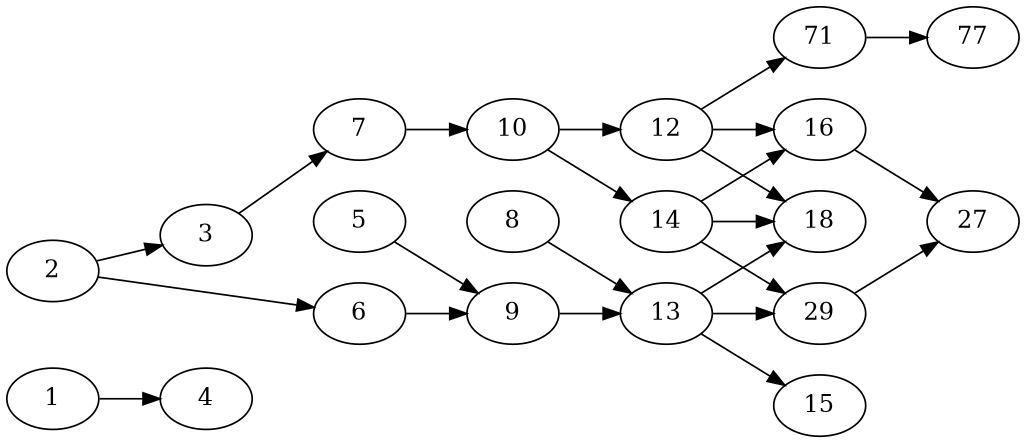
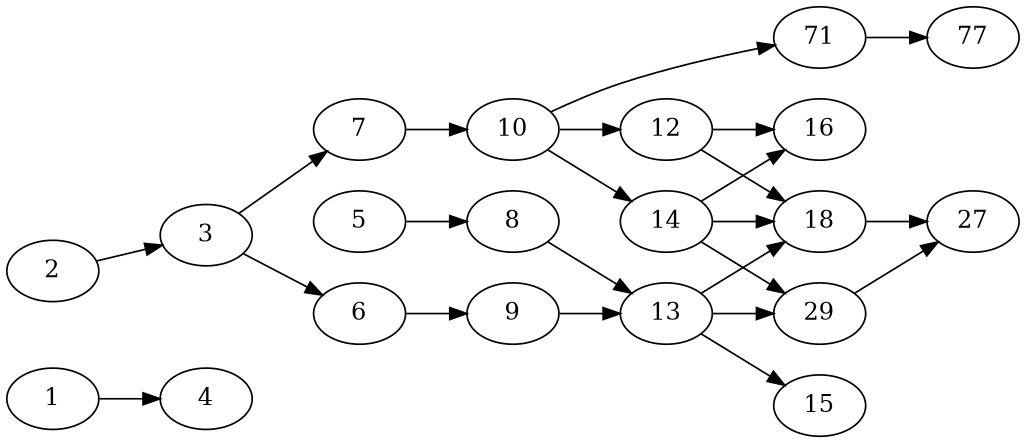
(736, 88) -> (652, 74)
(889, 171) -> (888, 222)
(429, 263) -> (428, 222)
(197, 291) -> (275, 270)
